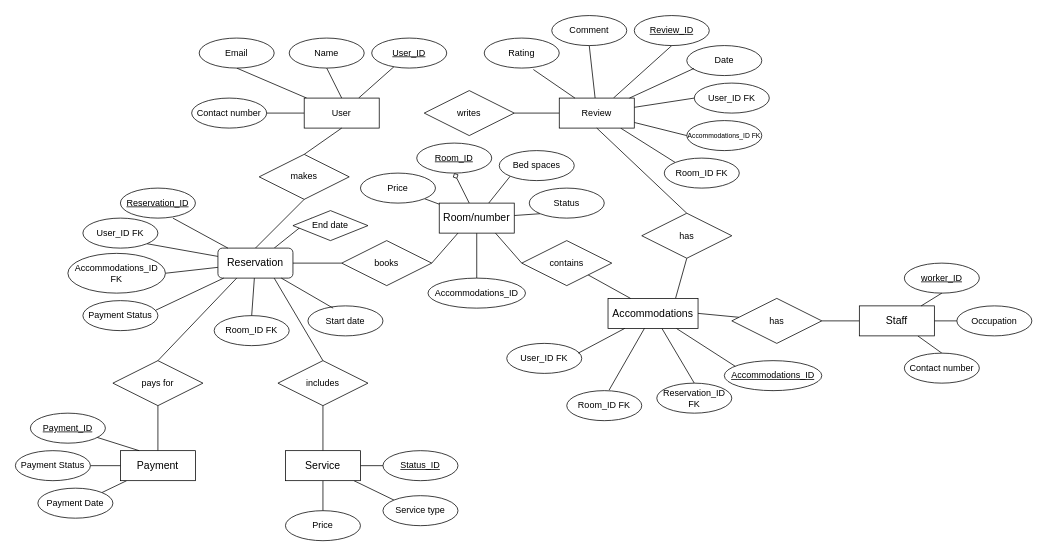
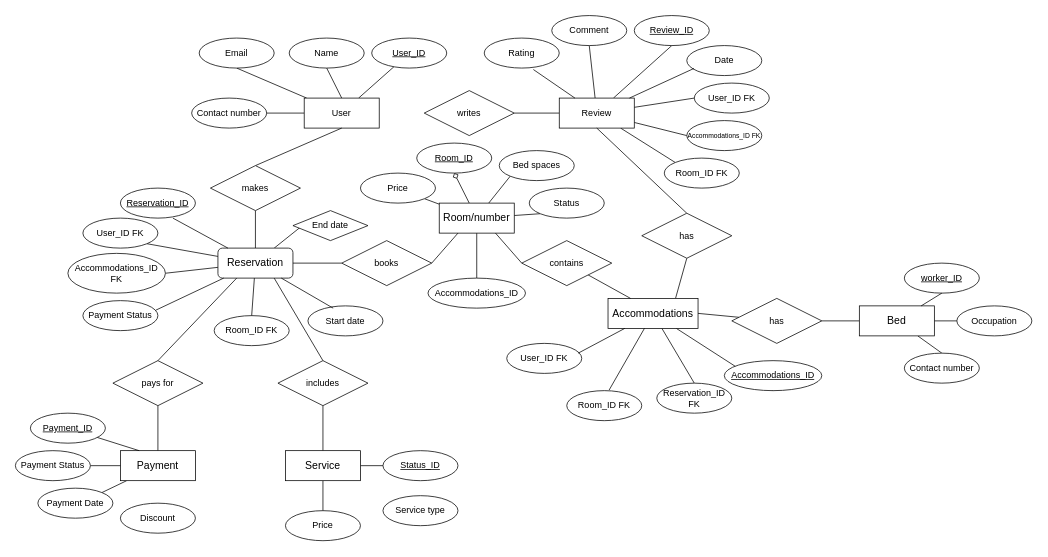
(304, 177) -> (255, 188)
(897, 321) -> (897, 321)
(374, 490) -> none
none -> (158, 518)
